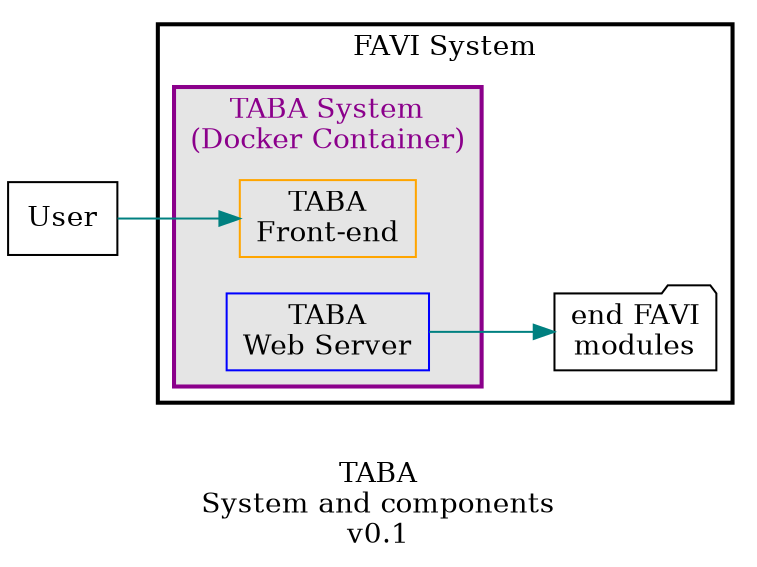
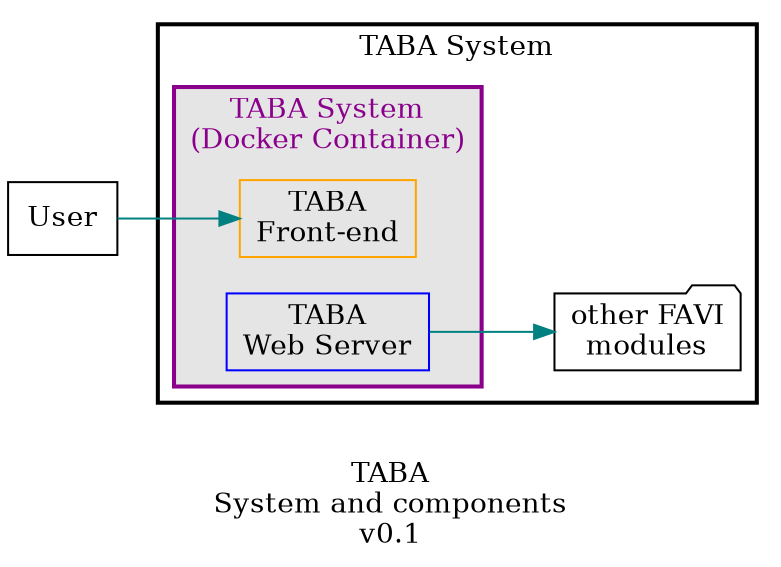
(445, 48) -> (457, 48)
(635, 332) -> (648, 332)
